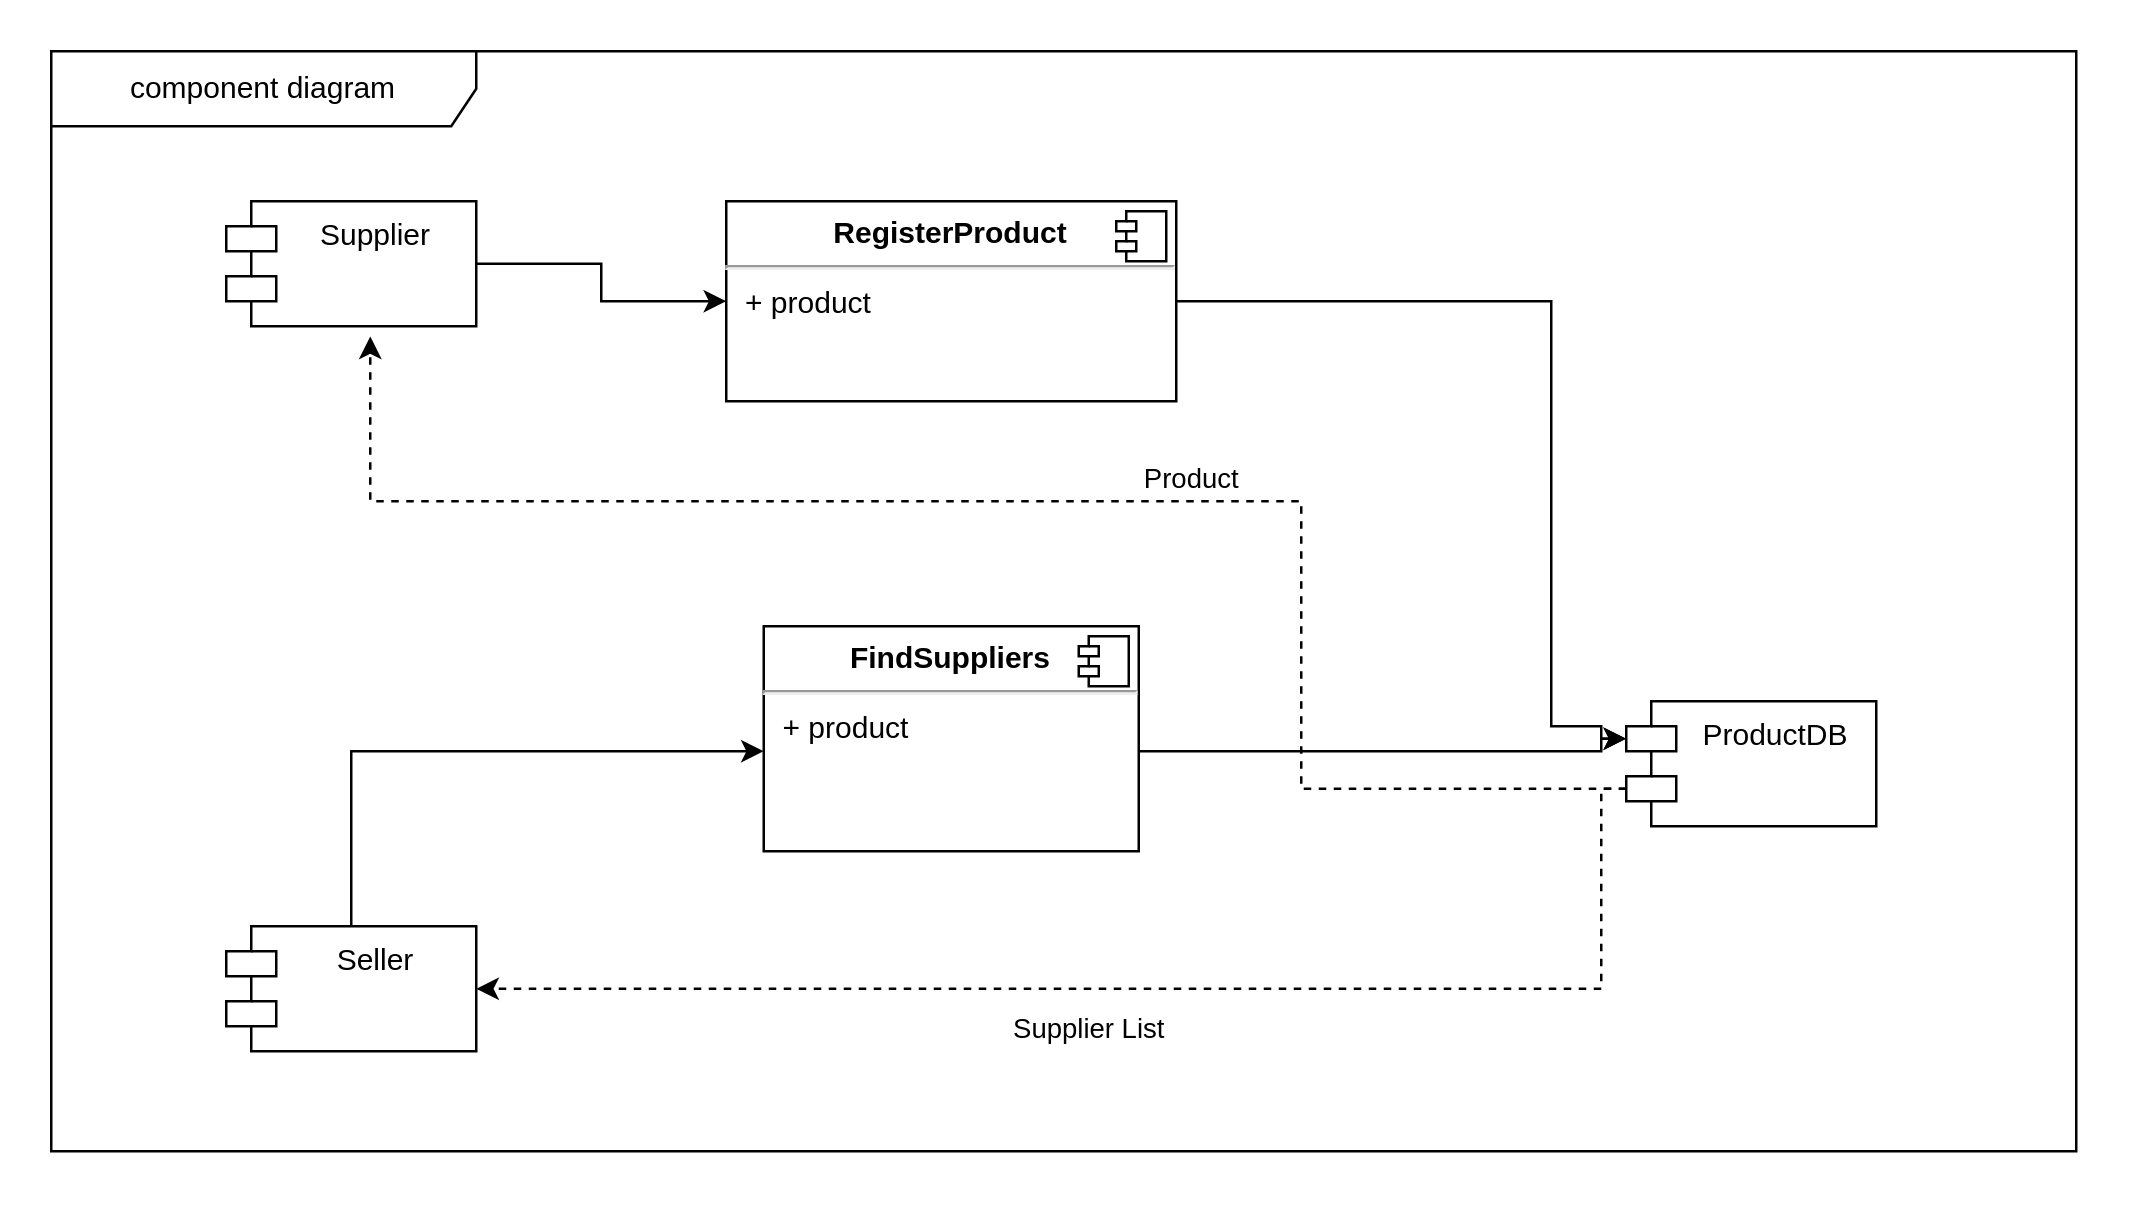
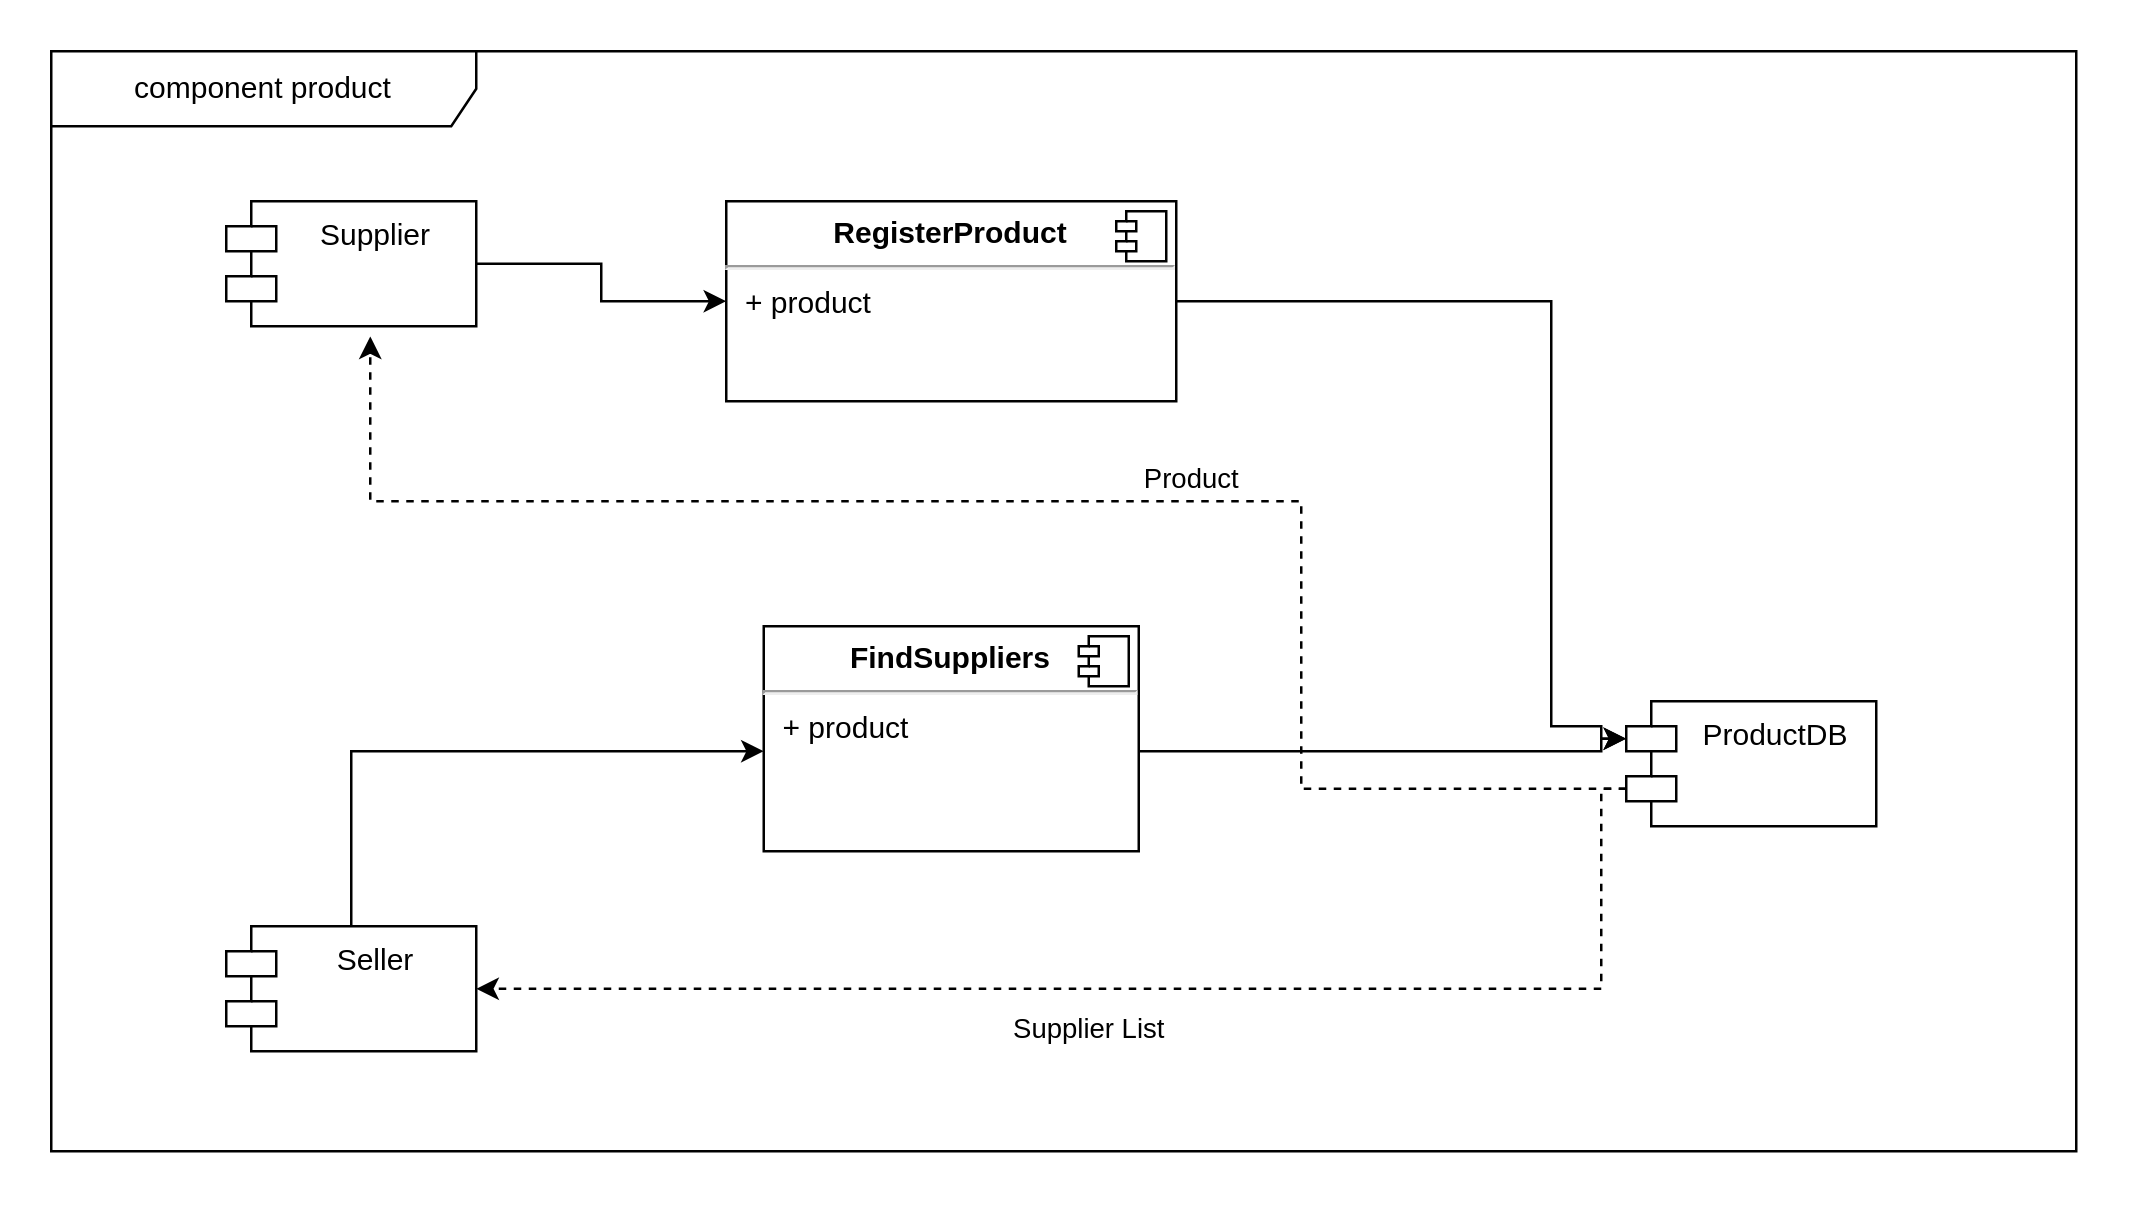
(264, 89) -> (264, 89)
